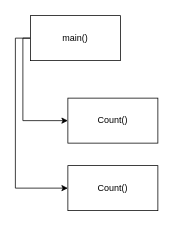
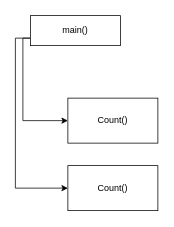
(75, 38) -> (75, 30)
